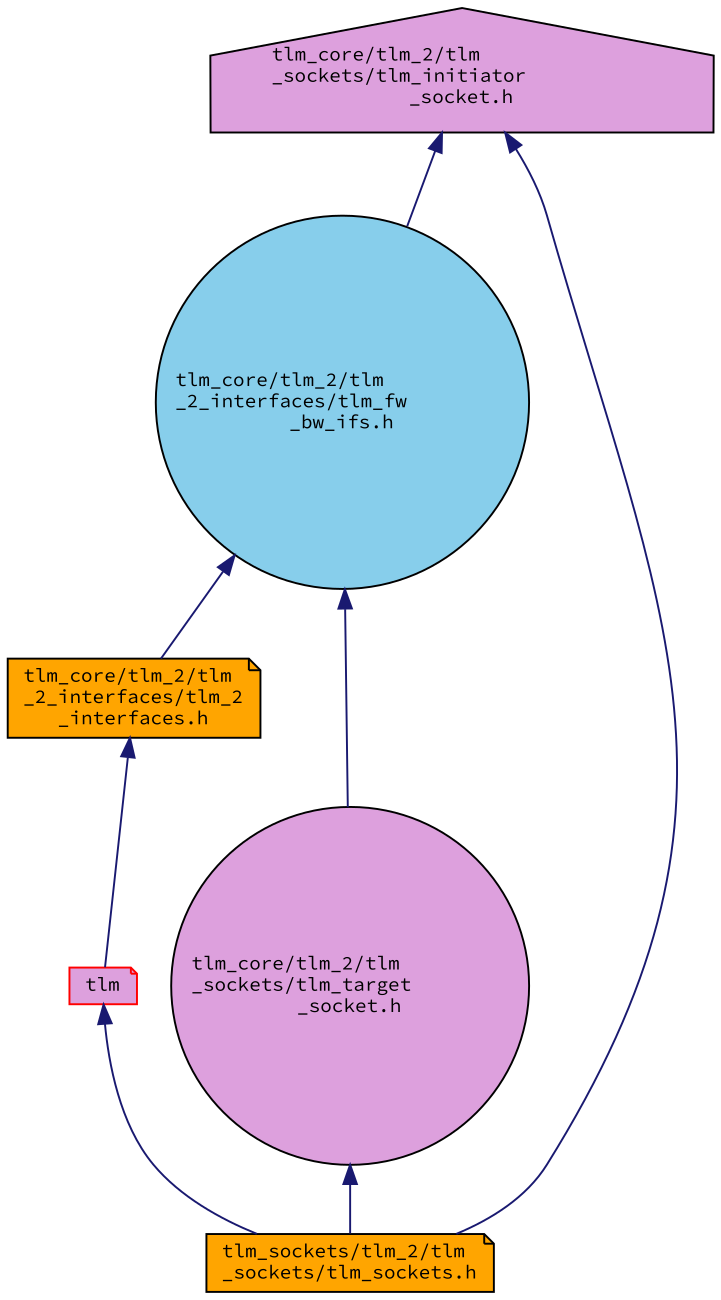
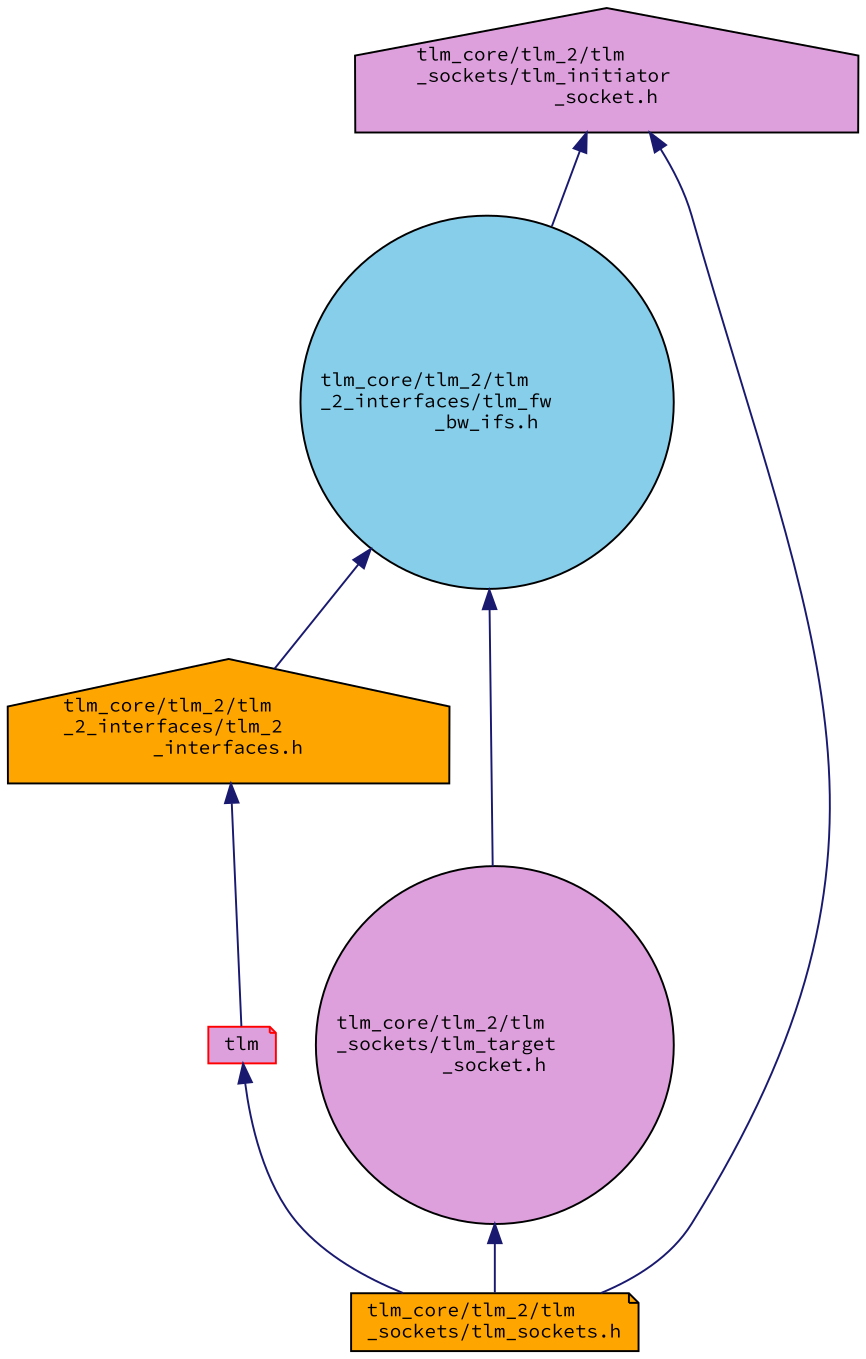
(134, 698) -> (229, 728)
(350, 1263) -> (495, 1322)
